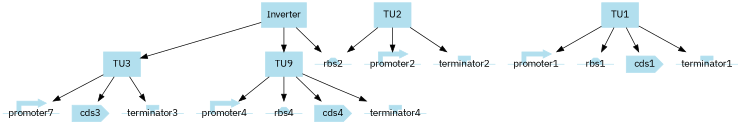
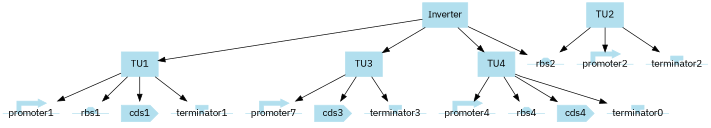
none -> (294, 39)
(284, 64) -> (496, 64)
(395, 113) -> (638, 113)
